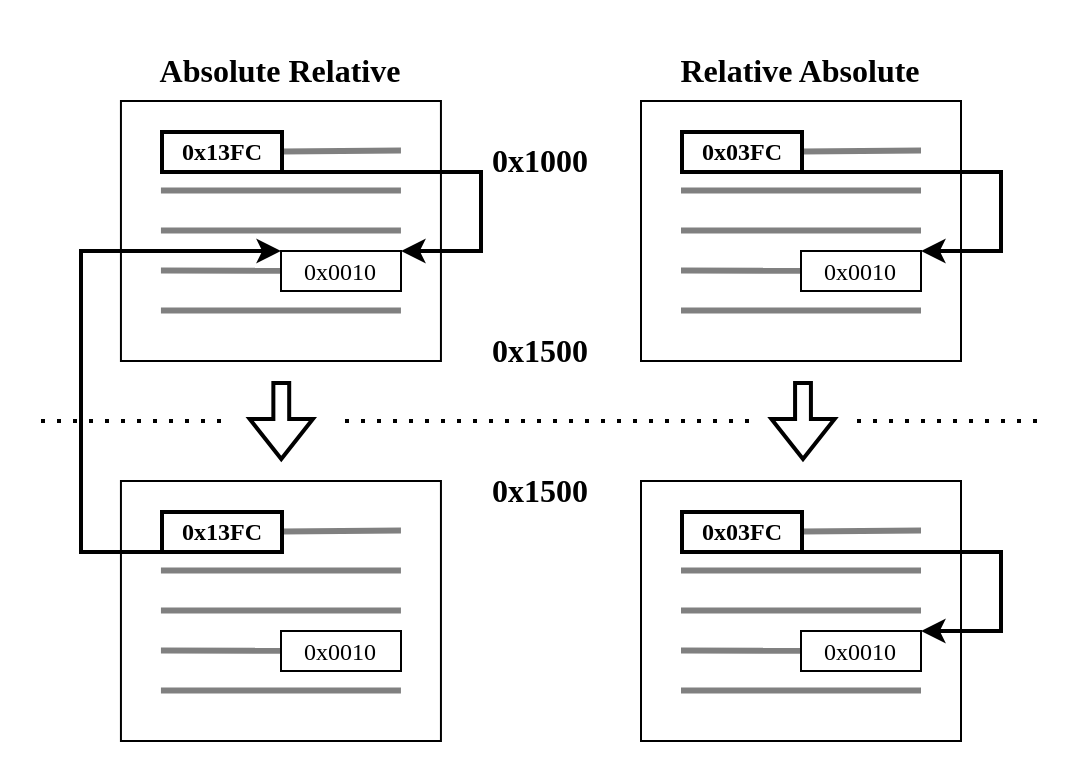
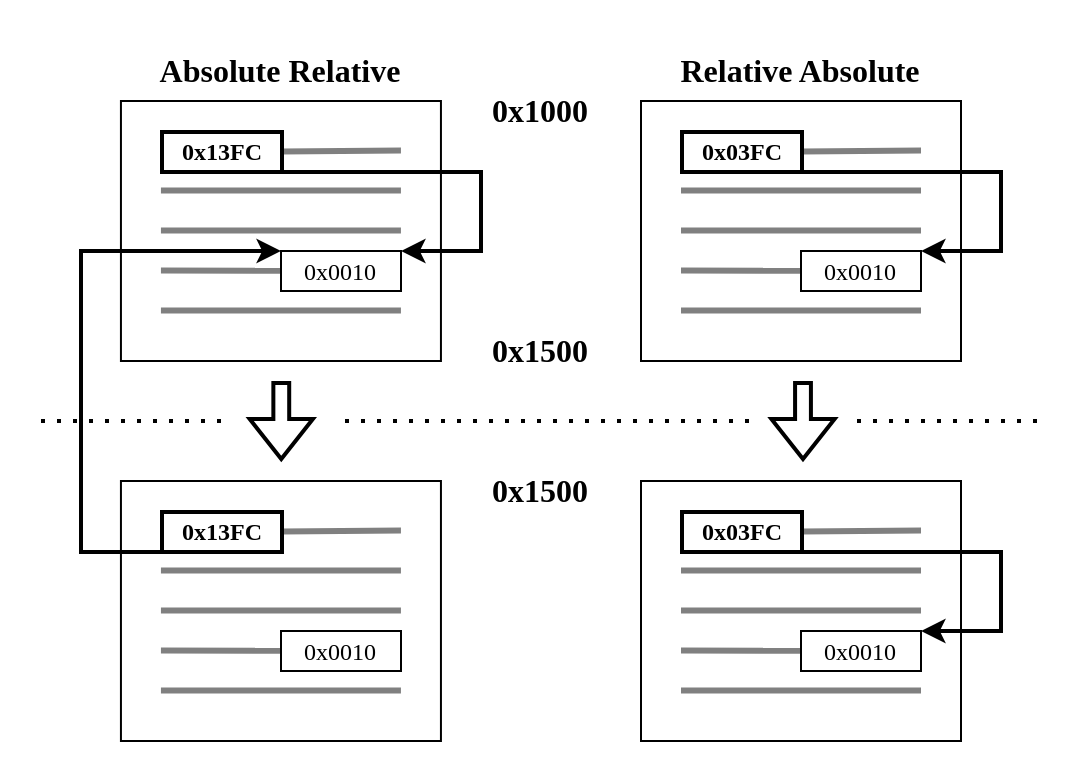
(541, 161) -> (541, 111)
